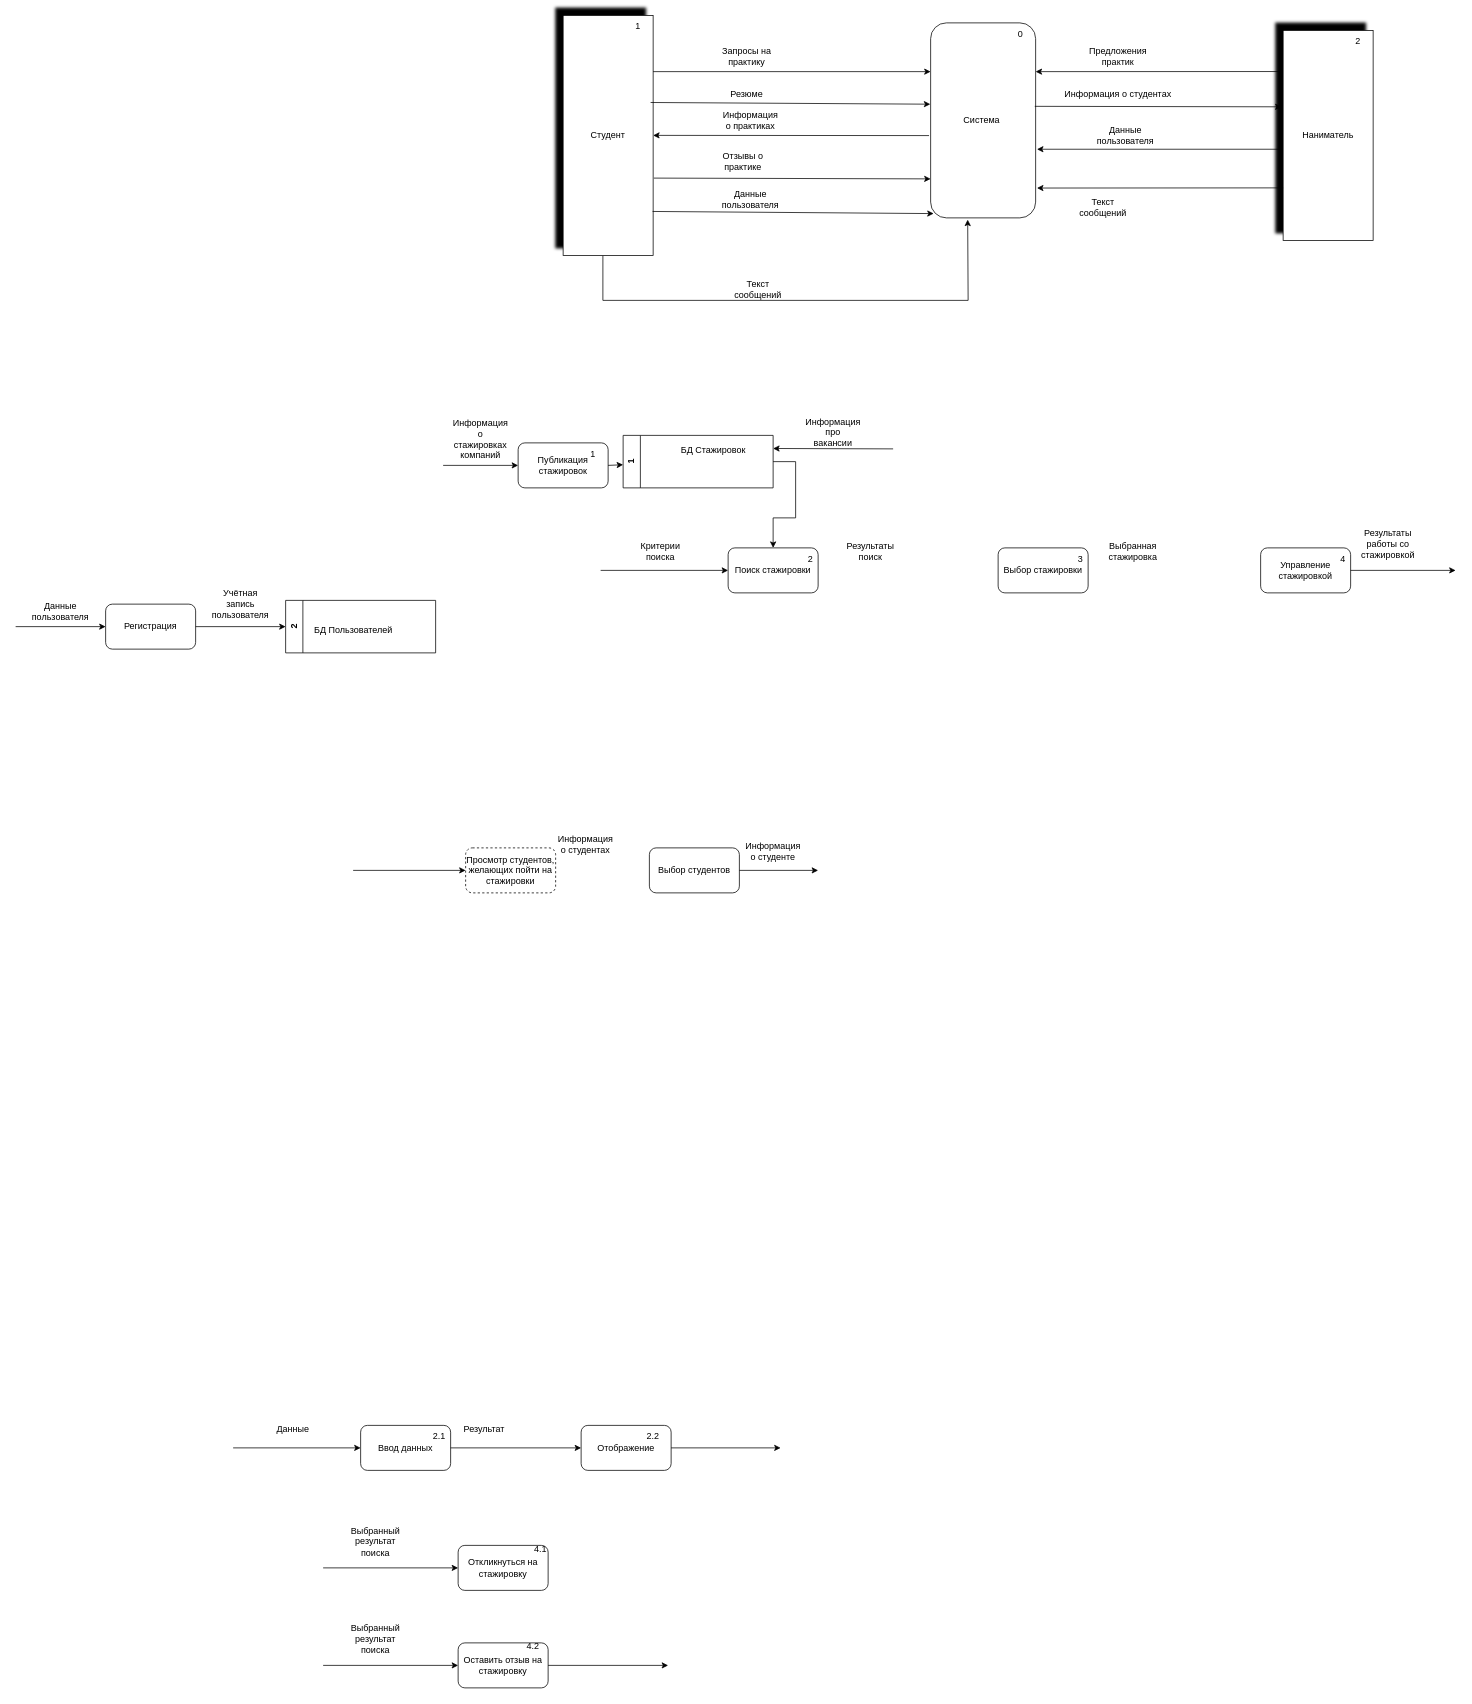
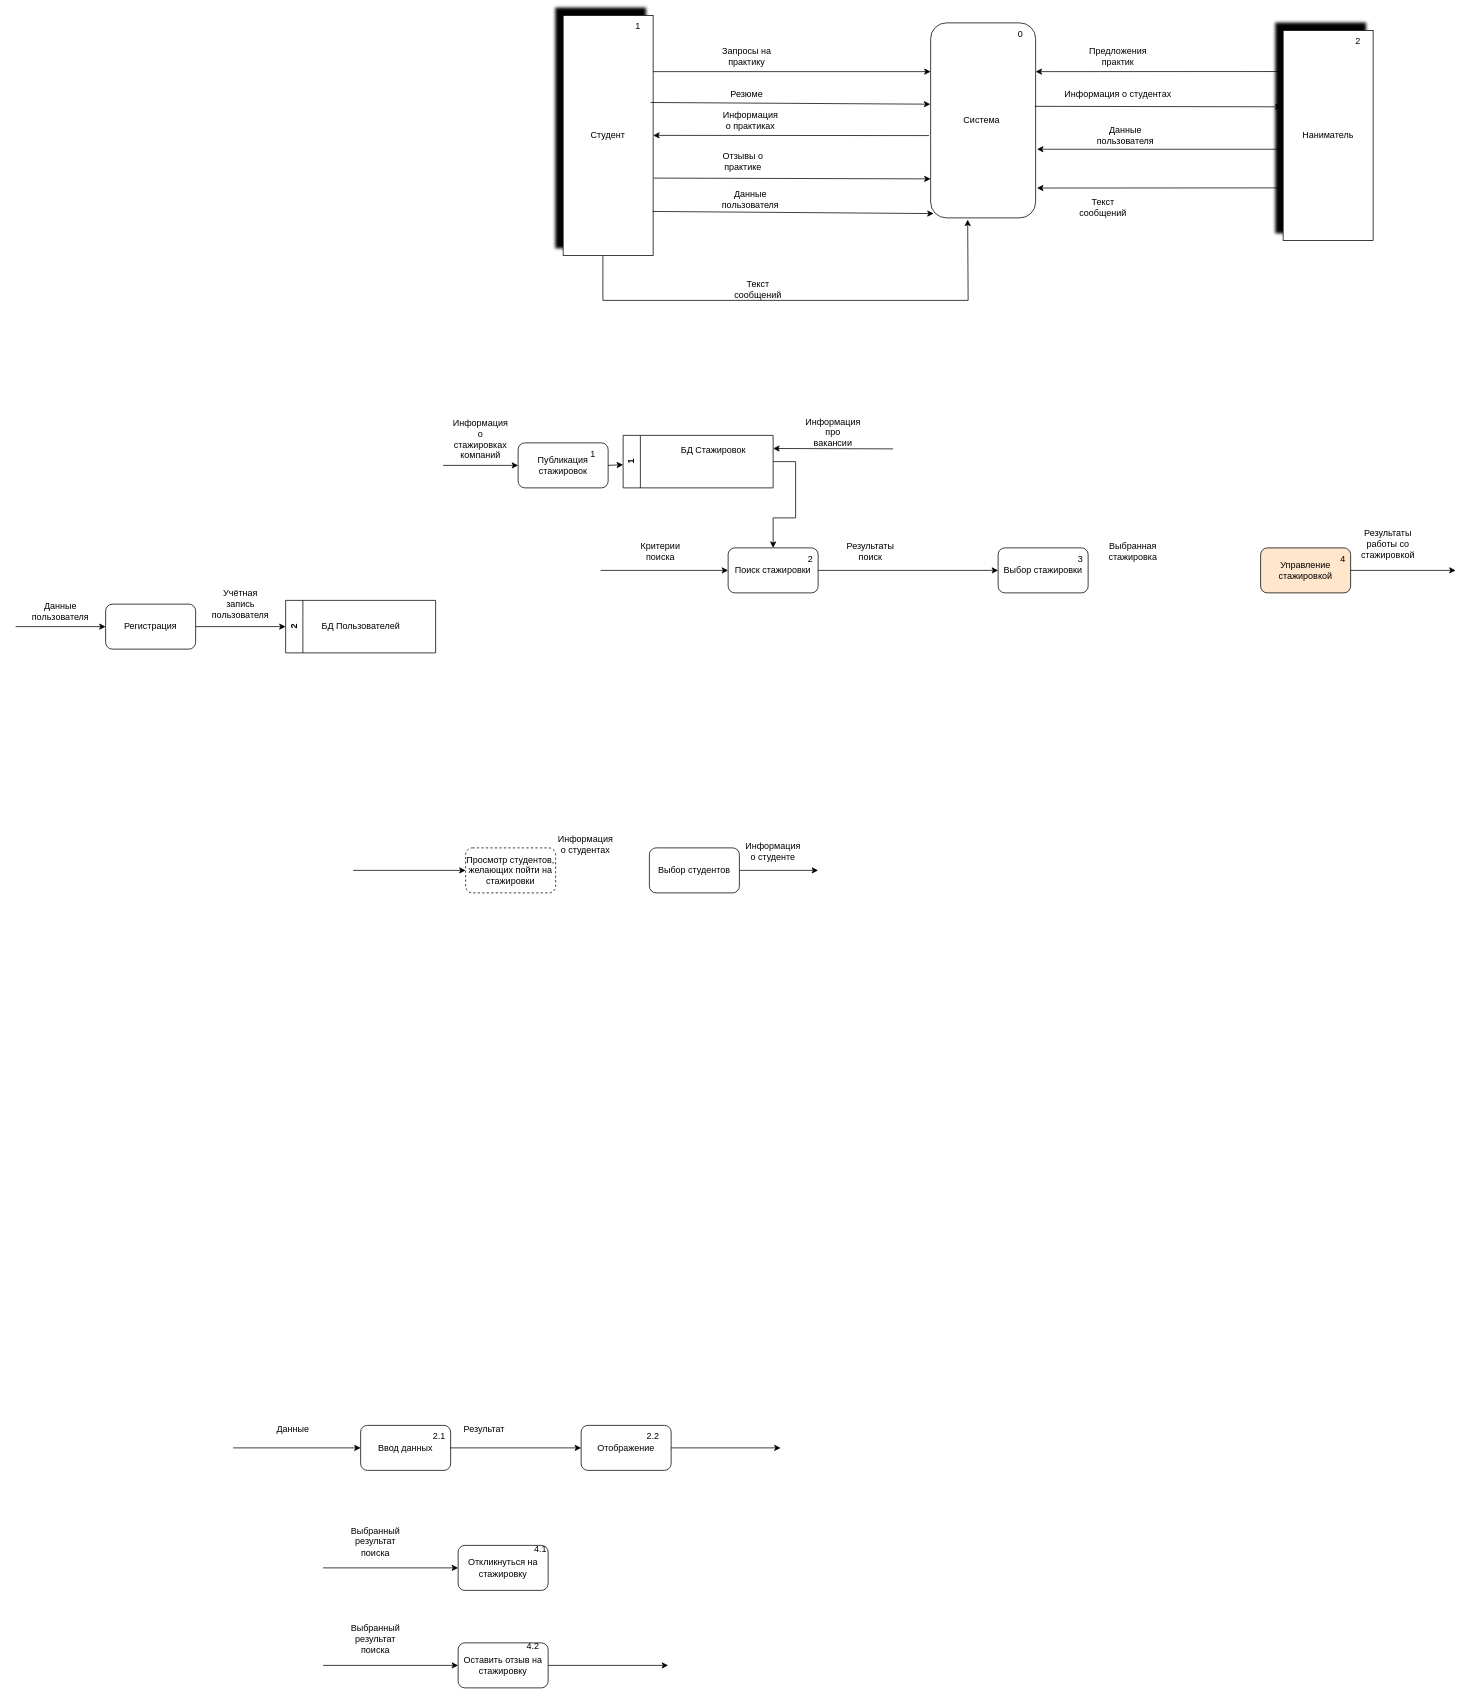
none -> (905, 570)
(1305, 570) -> (1305, 570)
(353, 630) -> (360, 627)
